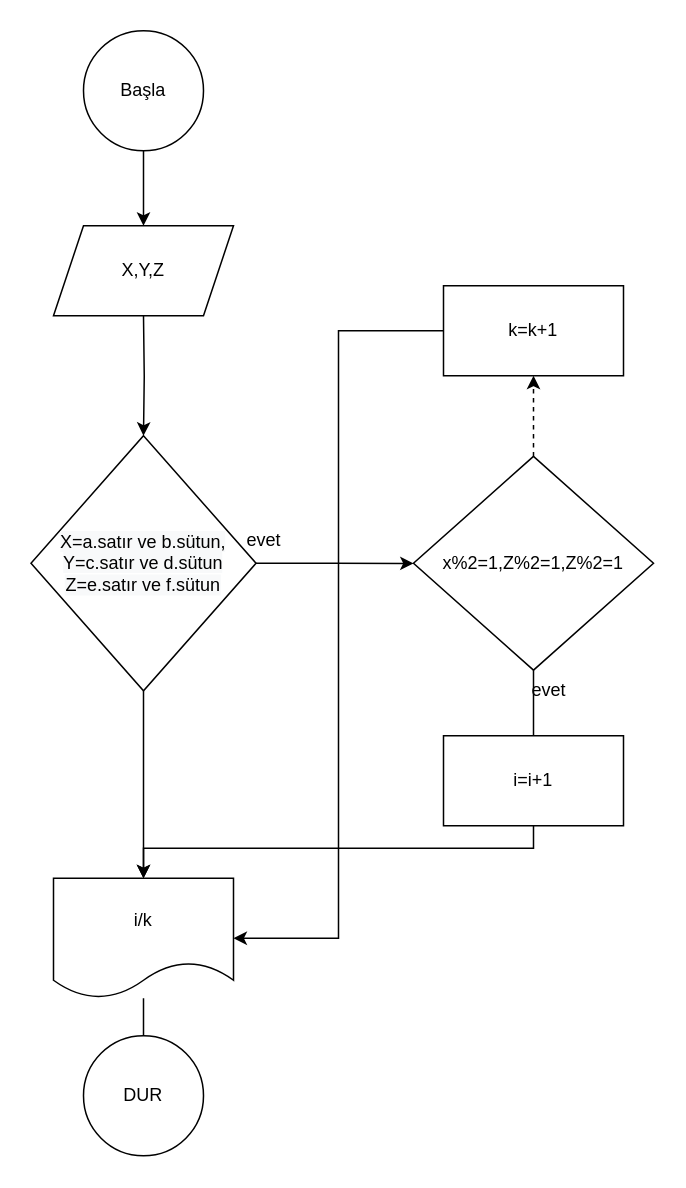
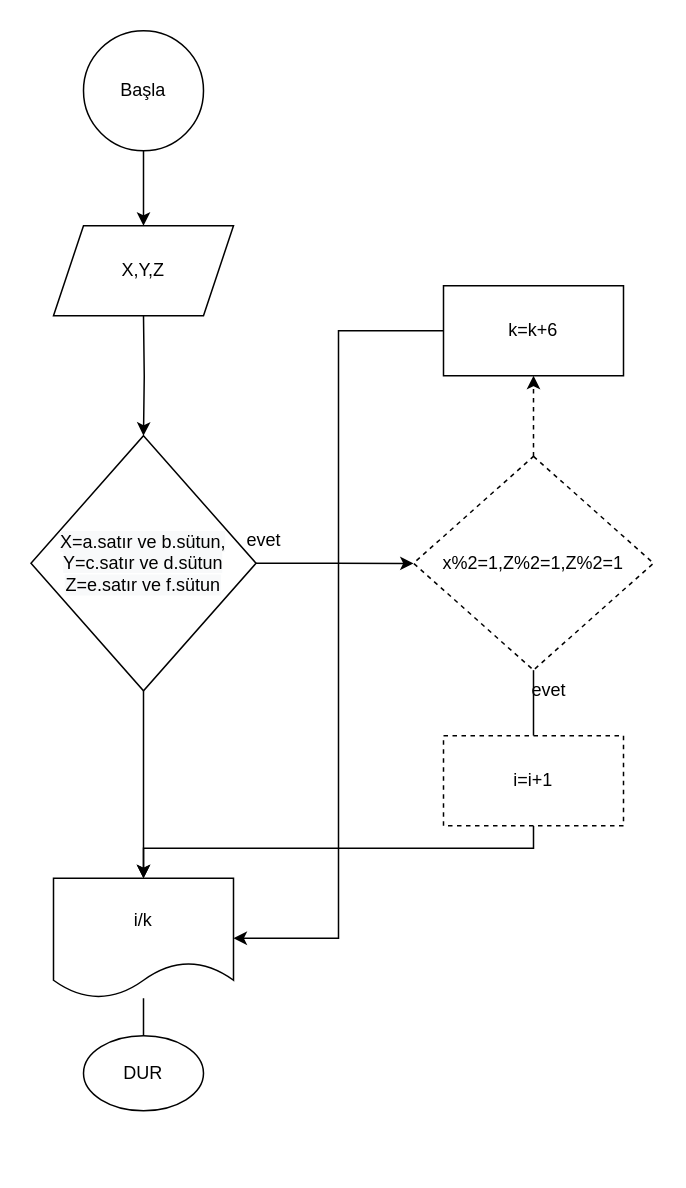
(533, 331) -> (533, 331)
(533, 563) -> (533, 563)
(533, 781) -> (533, 781)
(143, 1096) -> (143, 1073)
